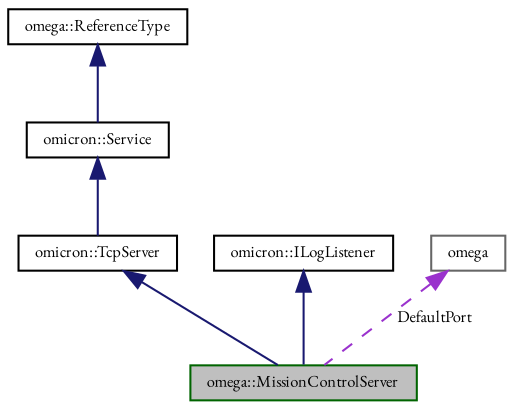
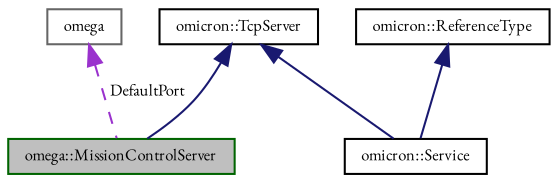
(98, 27) -> (453, 27)
(98, 207) -> (336, 98)
(304, 253) -> none
